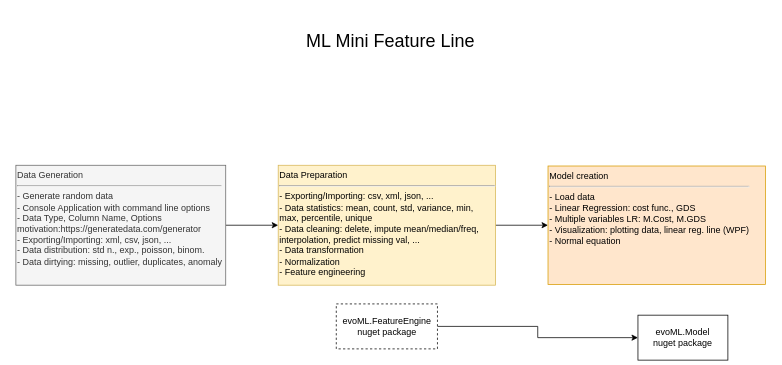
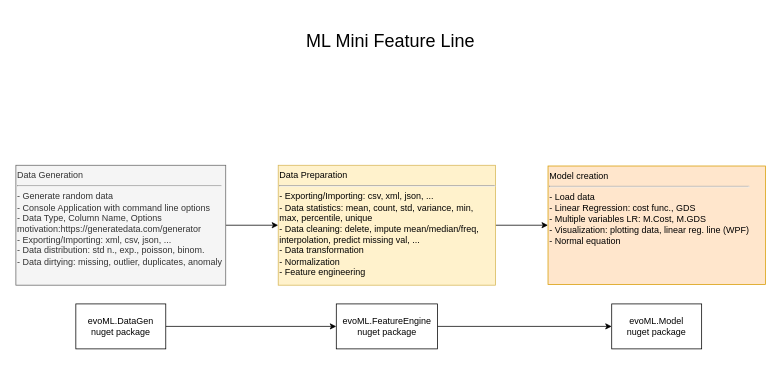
none -> (120, 327)
none -> (248, 327)
(387, 327) -> (387, 327)
(683, 338) -> (657, 327)
